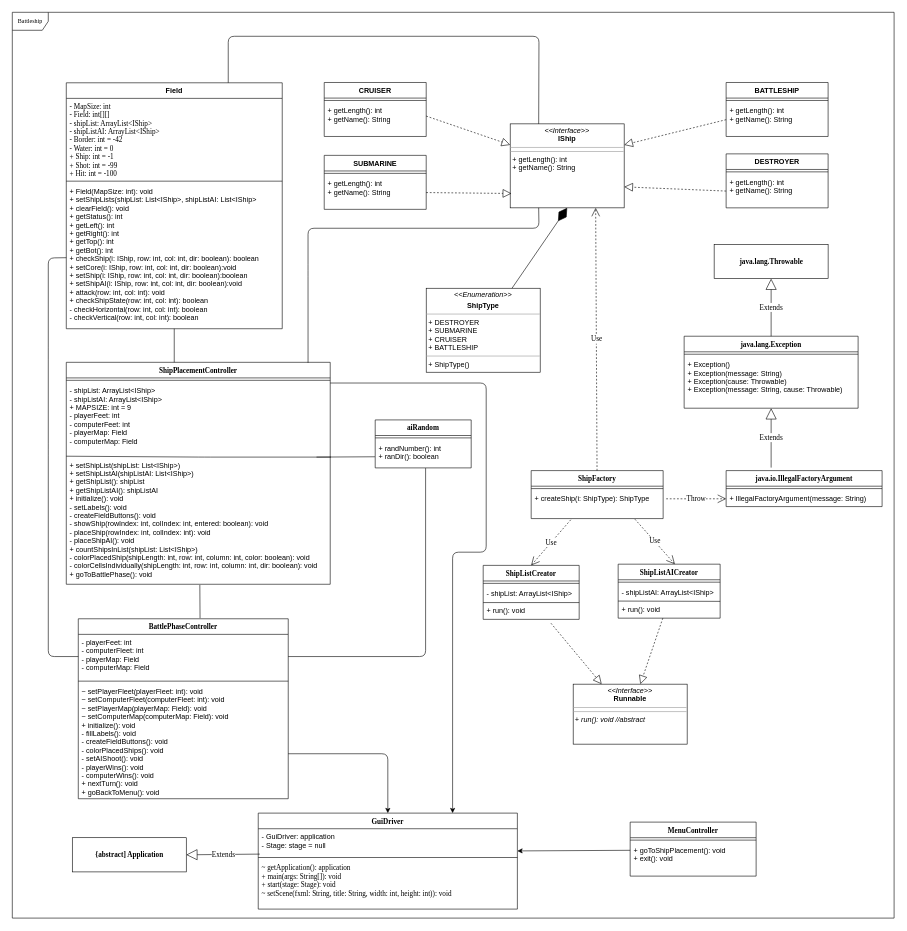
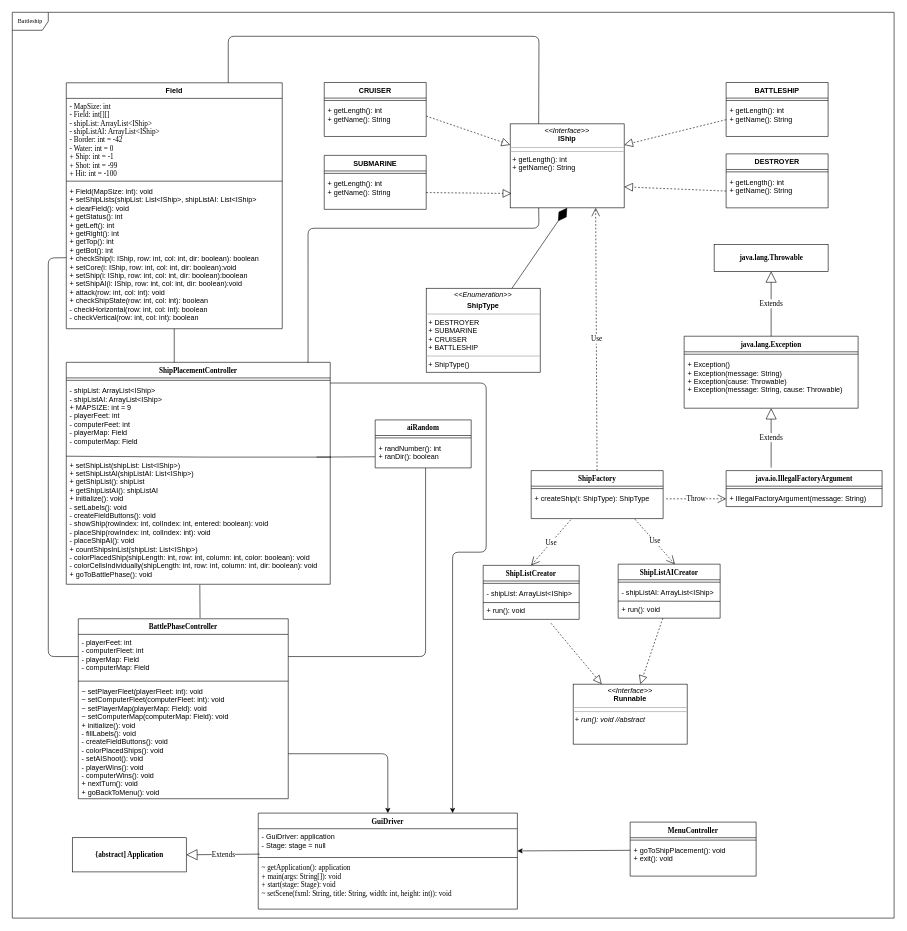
(771, 262) -> (771, 258)
